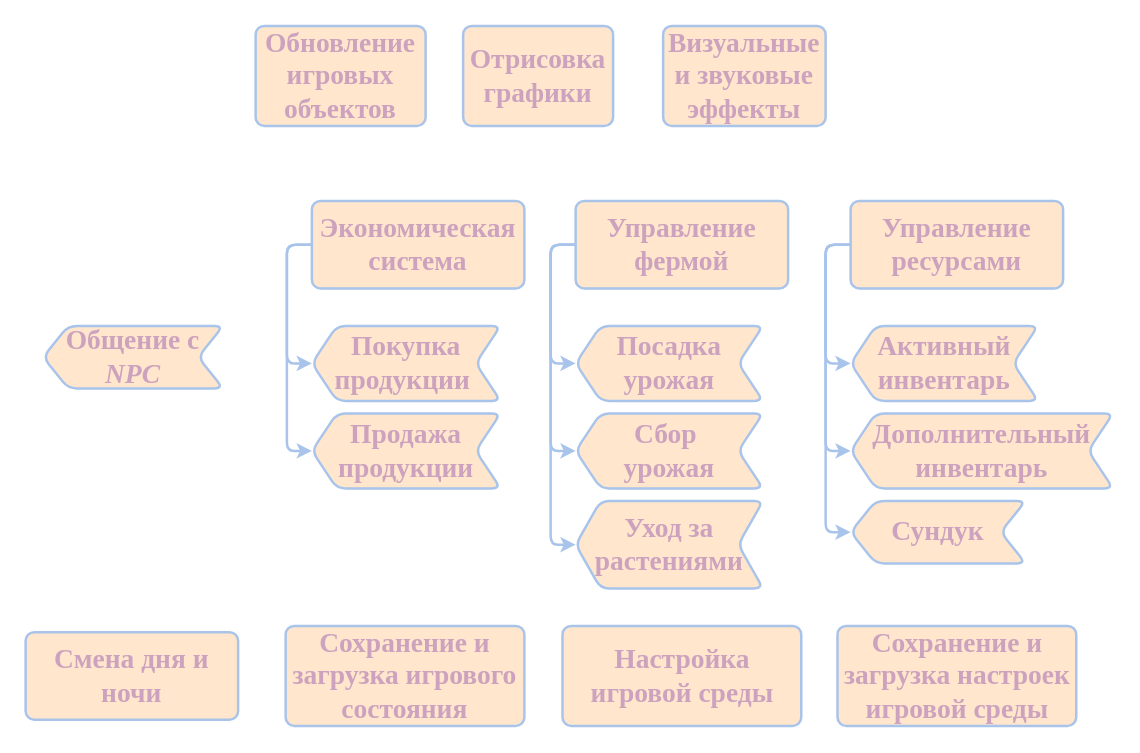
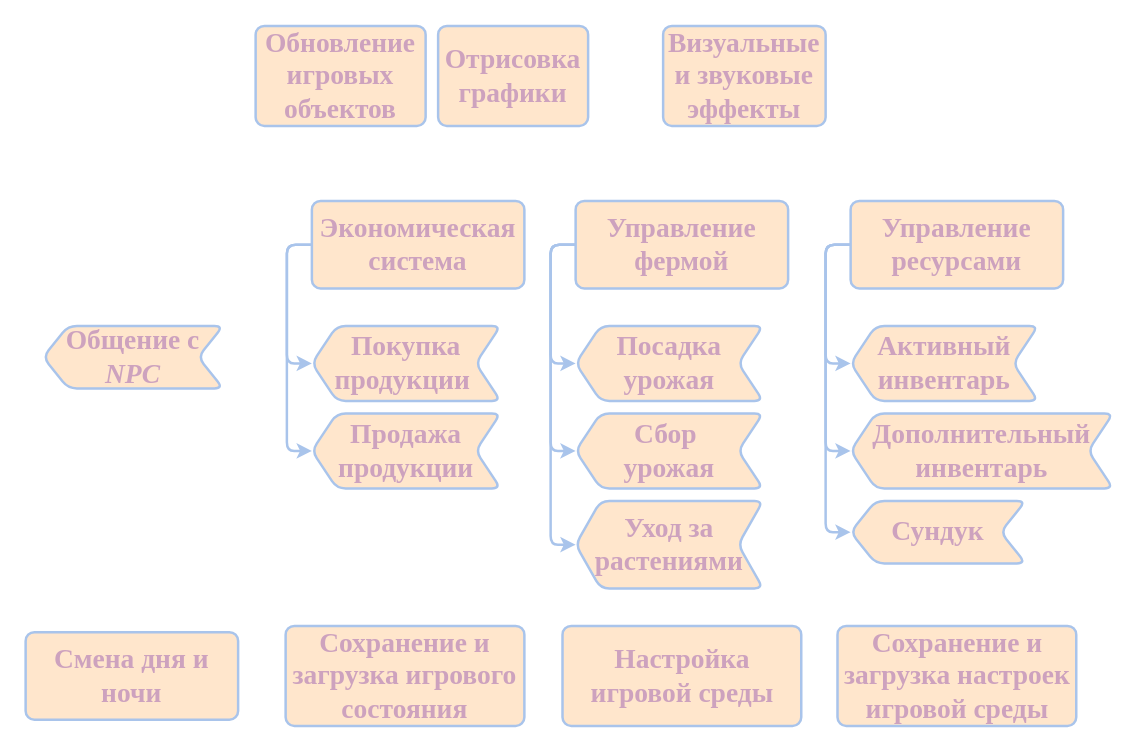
(538, 76) -> (513, 76)
